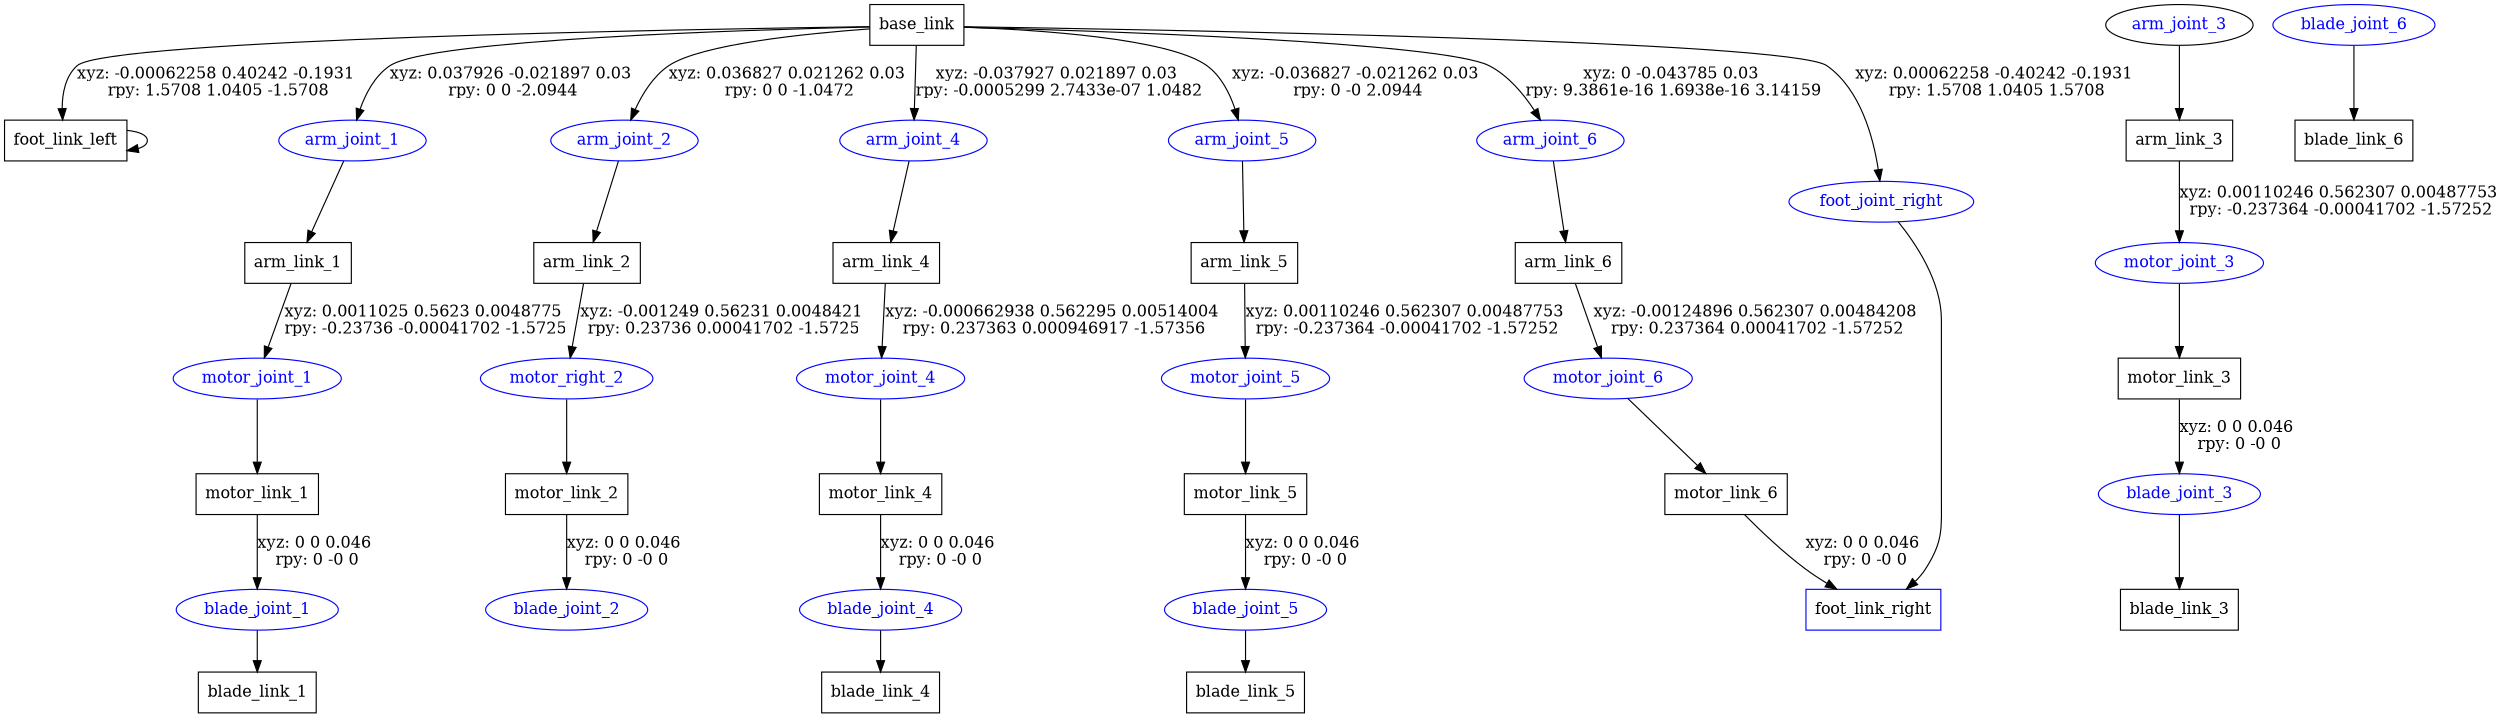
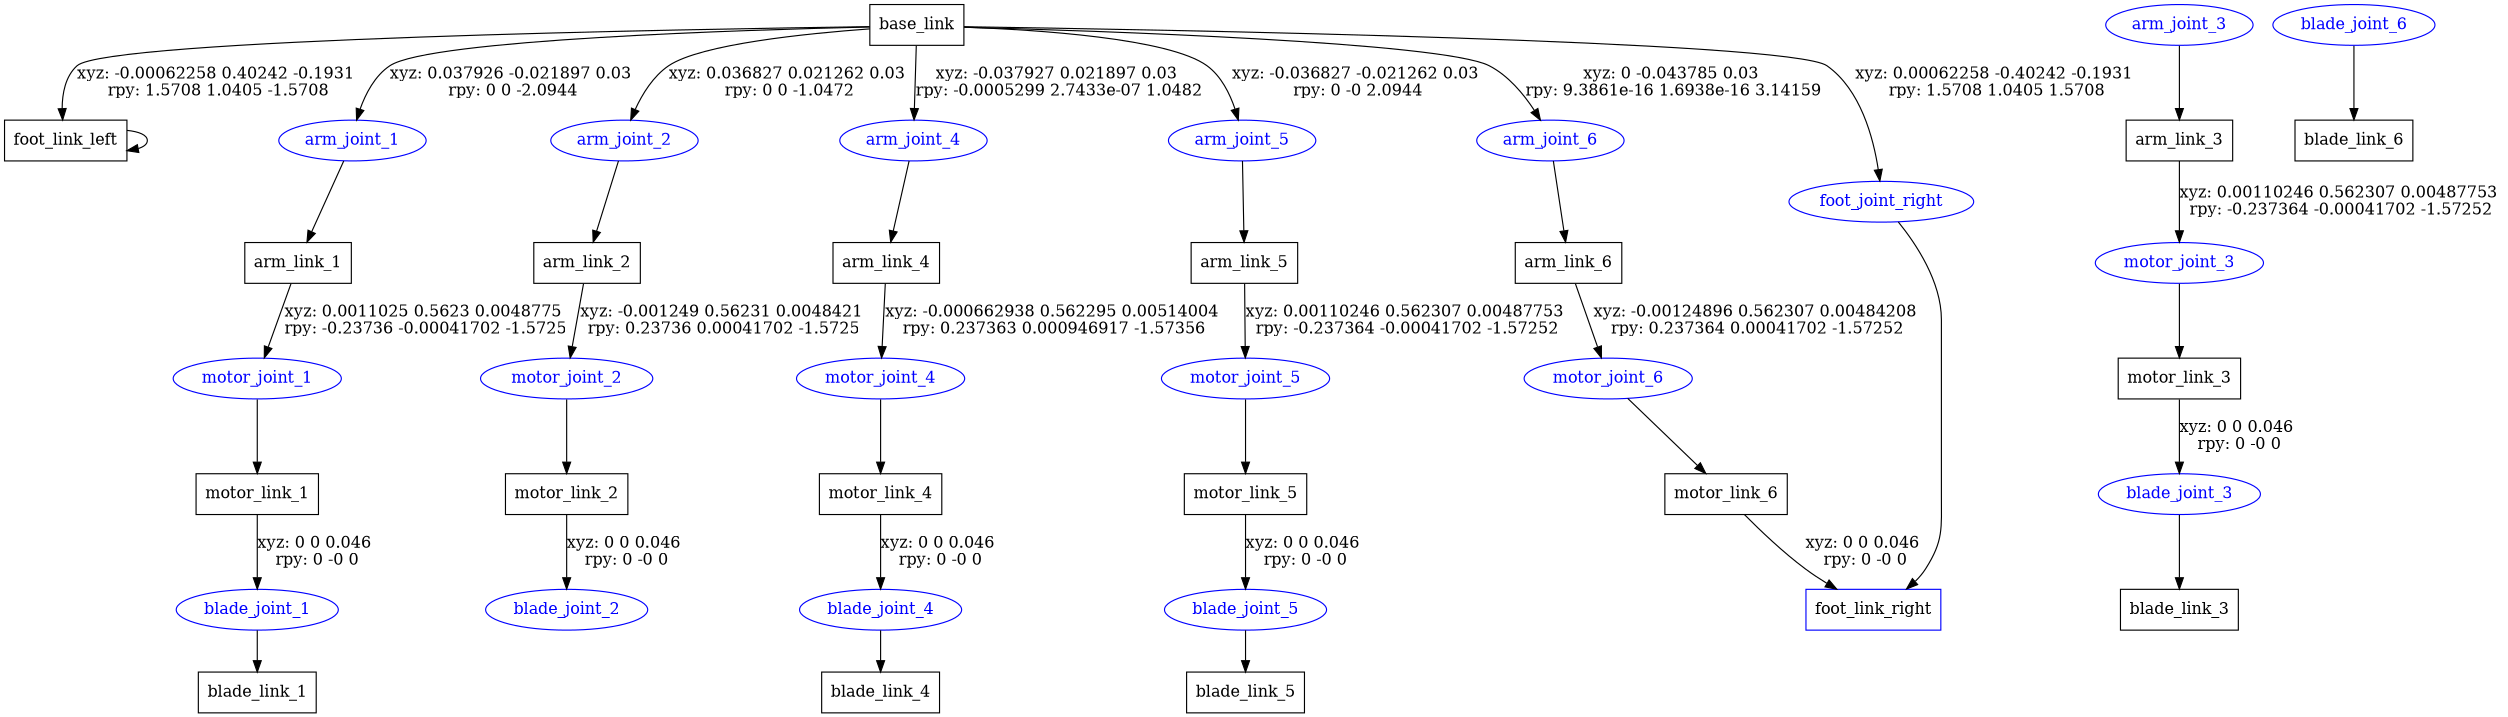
(2179, 25) -> (2179, 25)
(567, 379) -> (567, 379)
